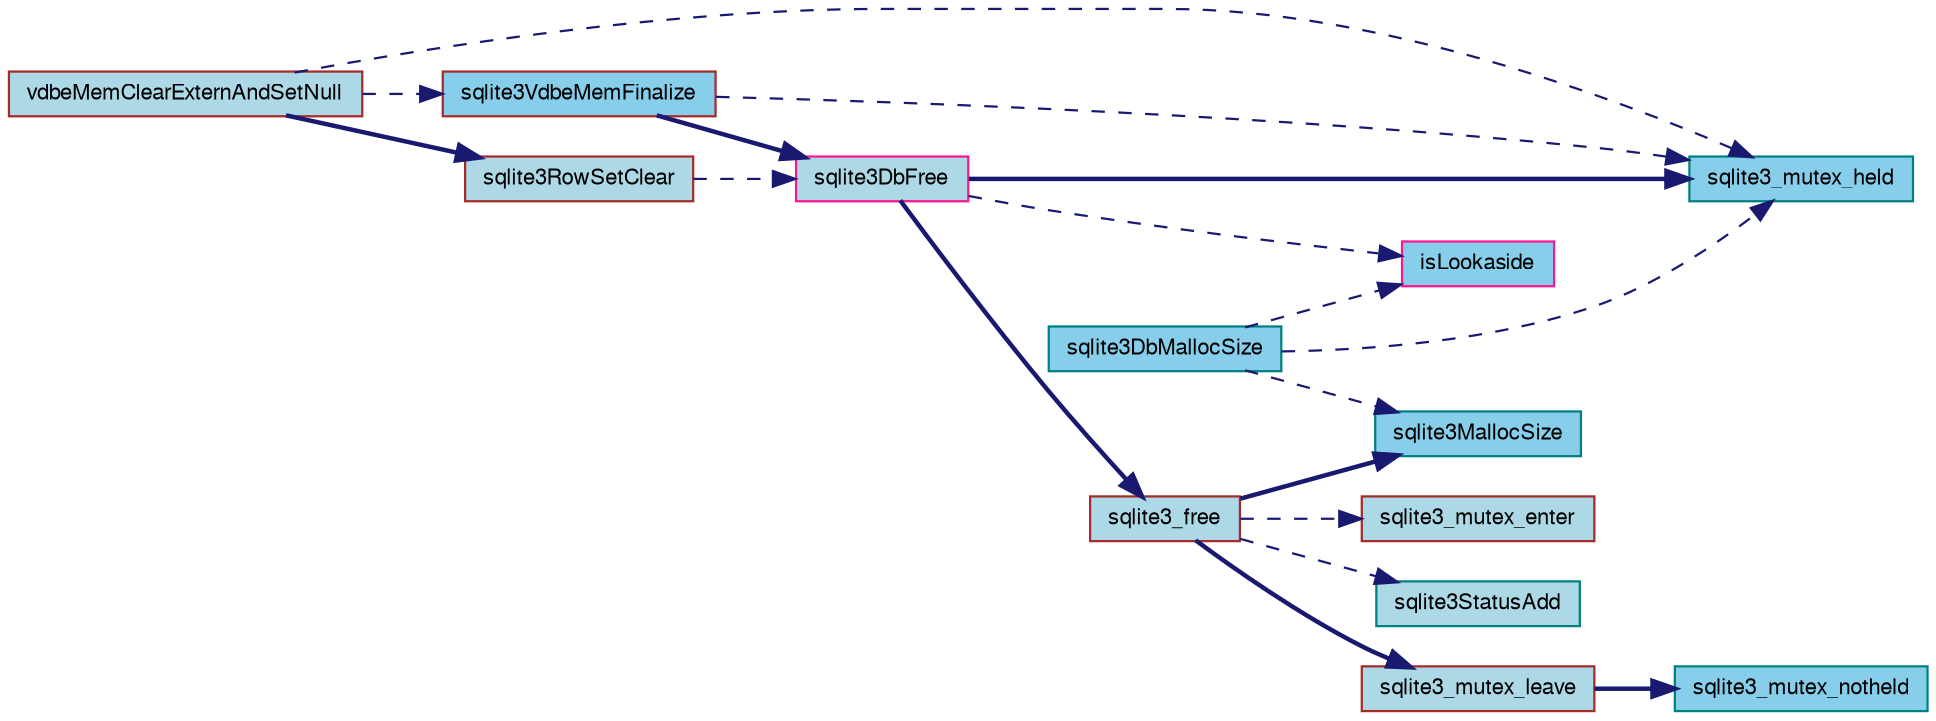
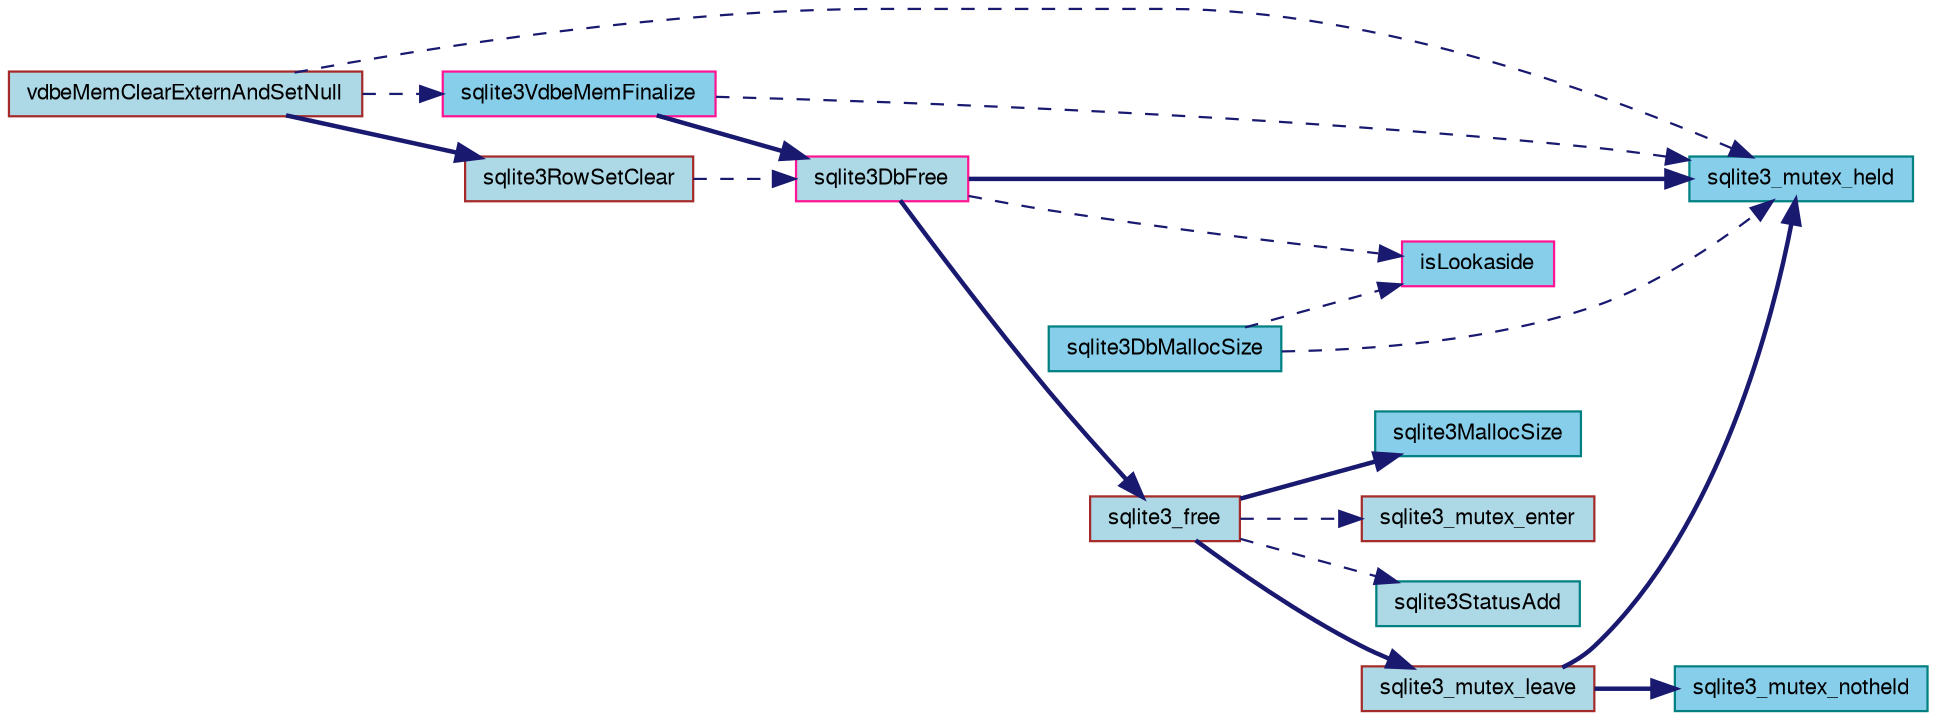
(579, 94) -> (579, 94)
(1311, 388) -> none
none -> (1715, 467)
